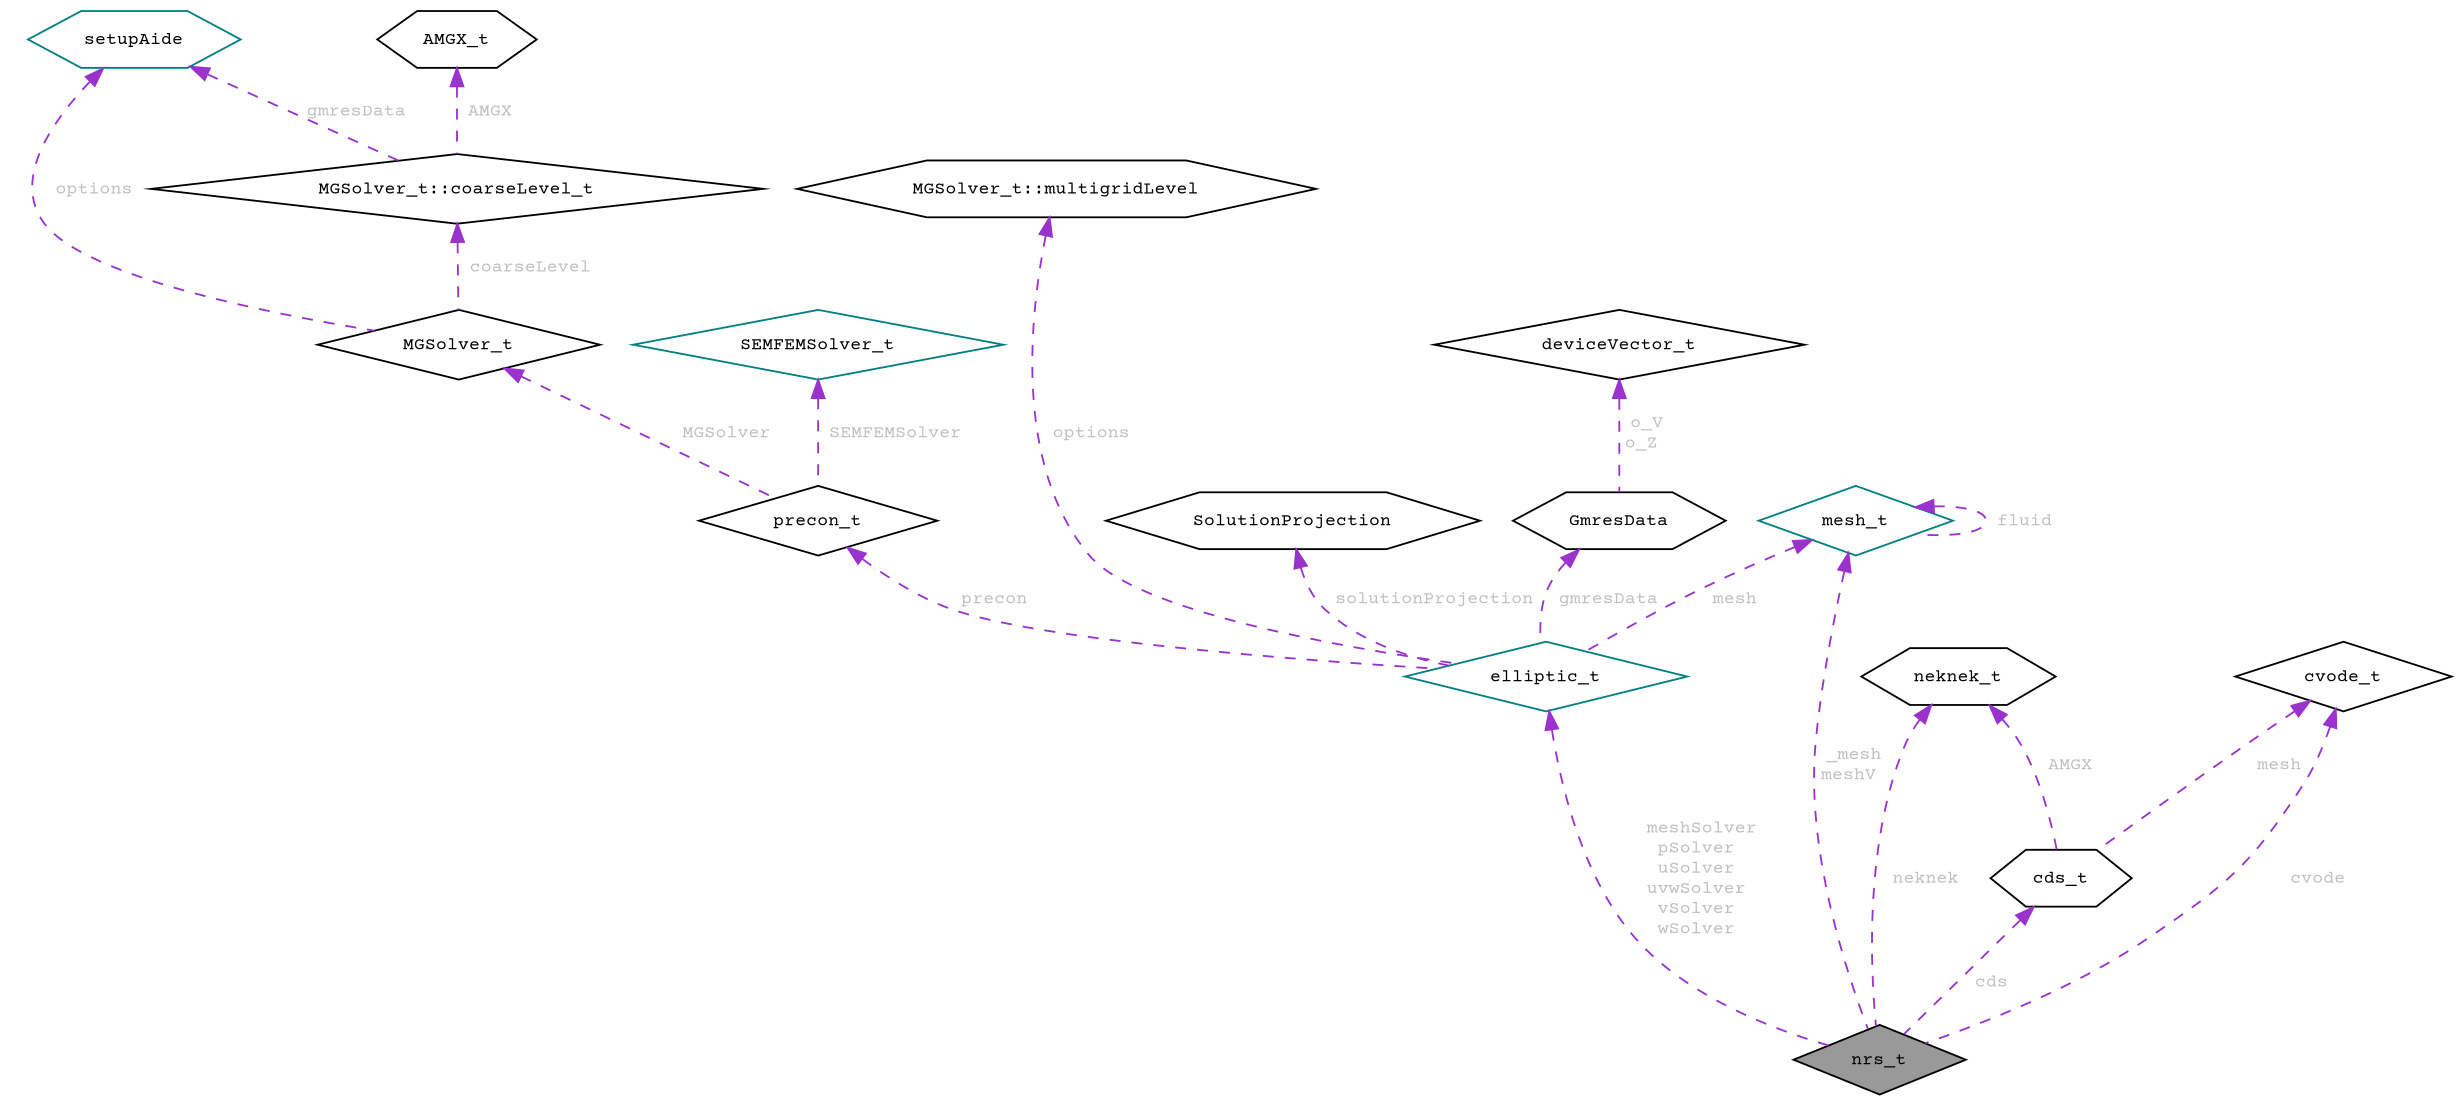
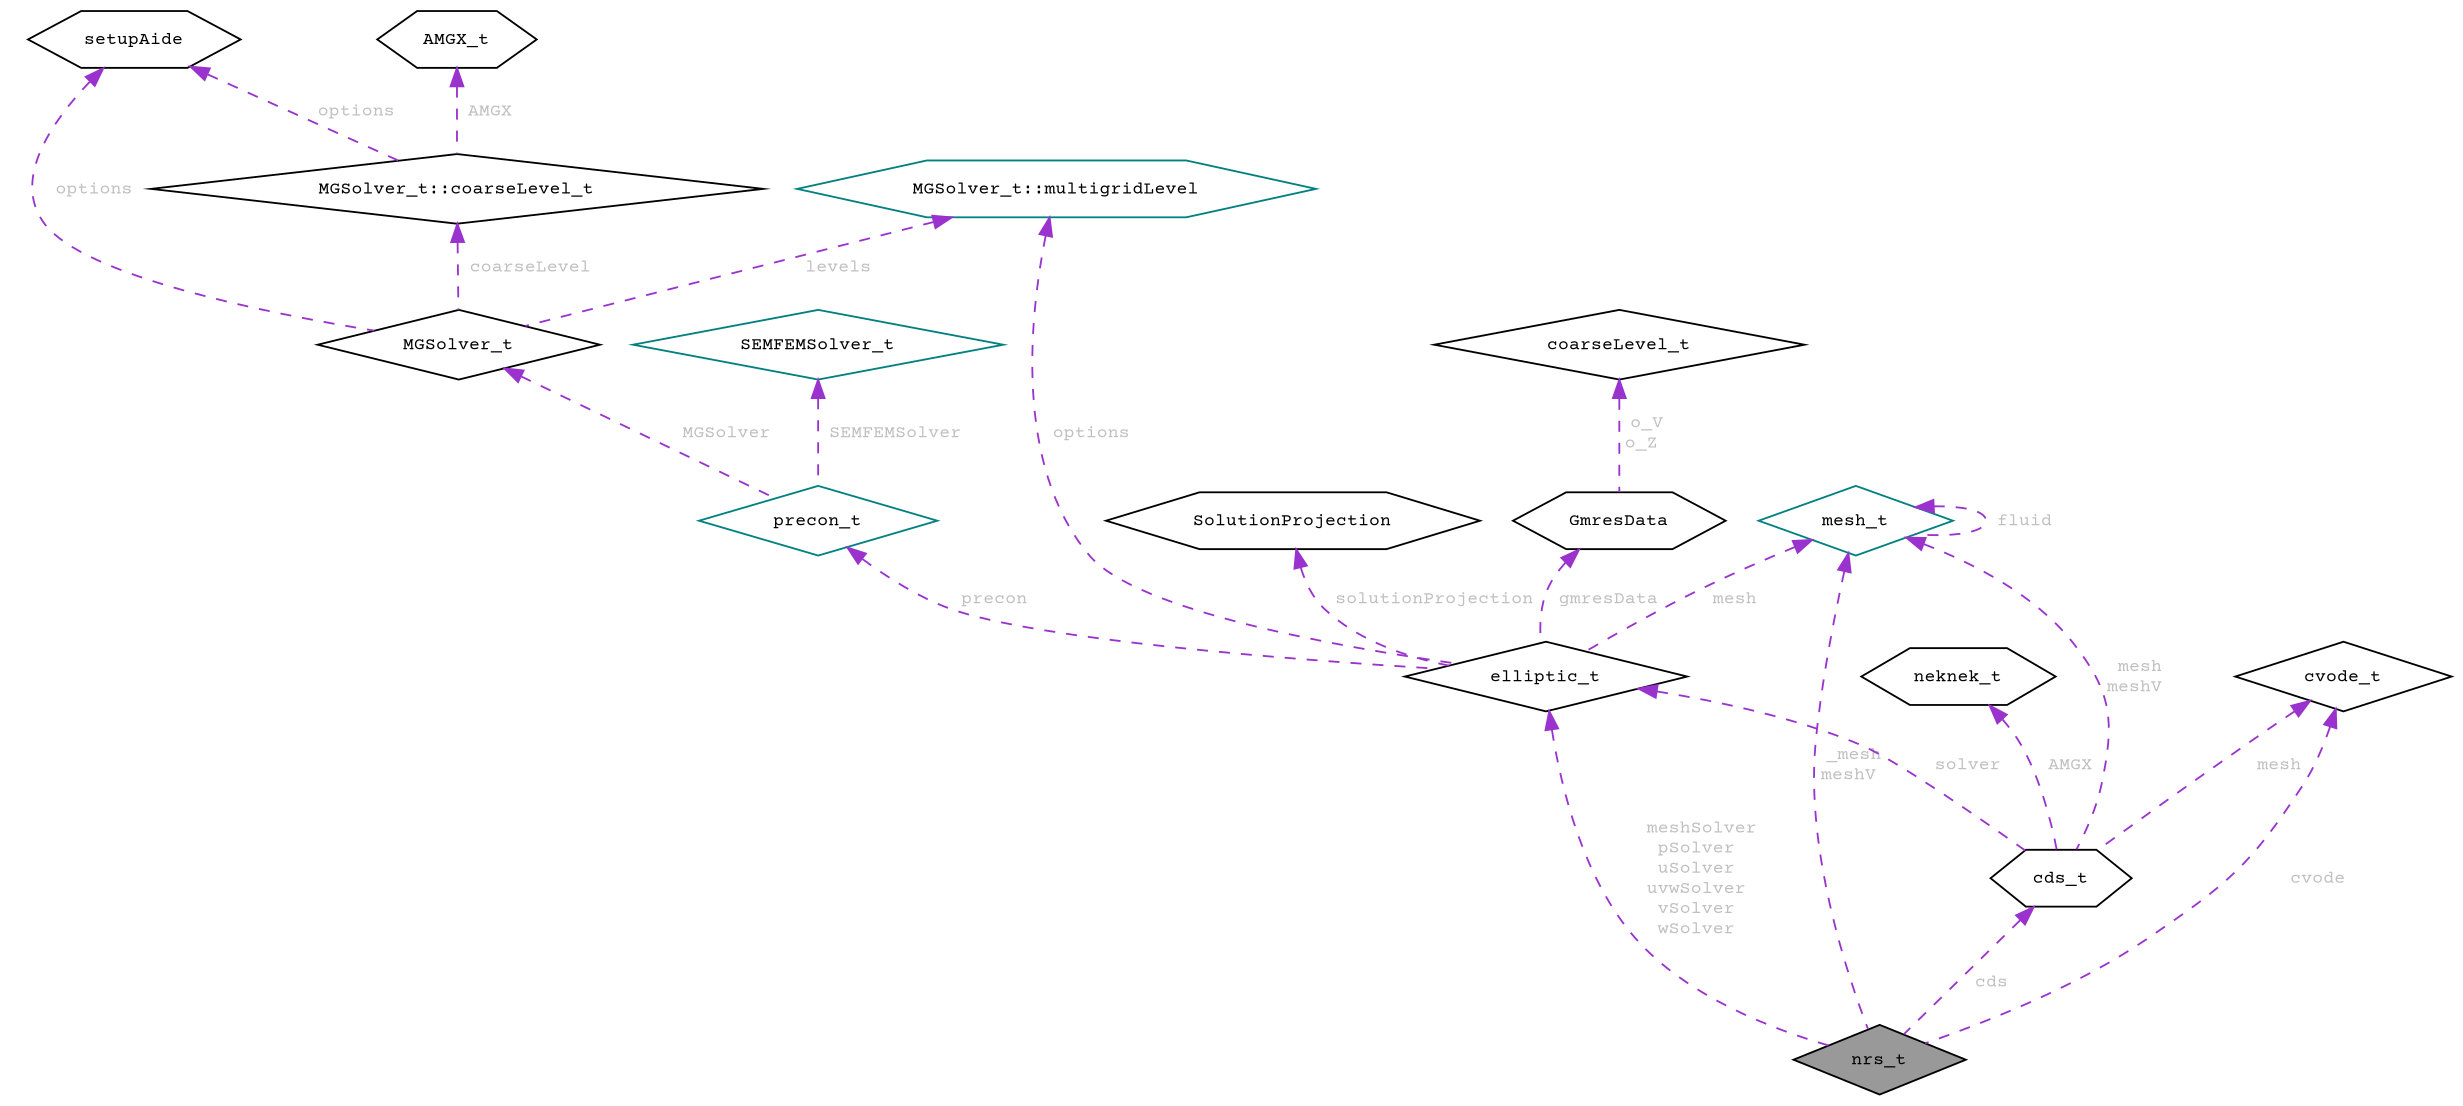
(134, 39) -> (134, 39)
(352, 111) -> (352, 111)
(1056, 189) -> (1056, 189)
none -> (730, 274)
(1619, 345) -> (1619, 345)
(818, 521) -> (818, 521)
none -> (2085, 659)
(1546, 677) -> (1546, 677)
none -> (1854, 742)
(1876, 869) -> none
